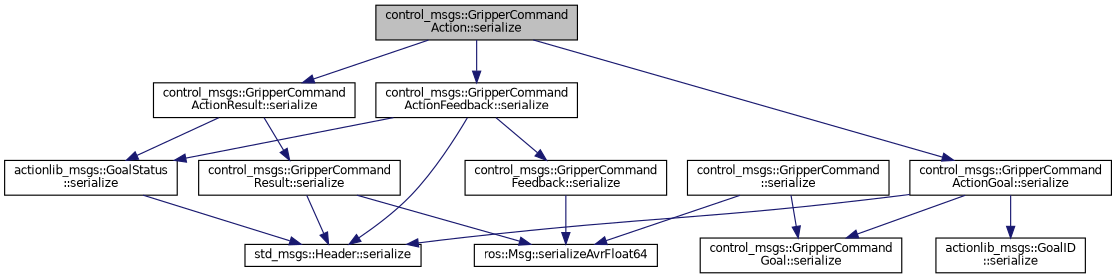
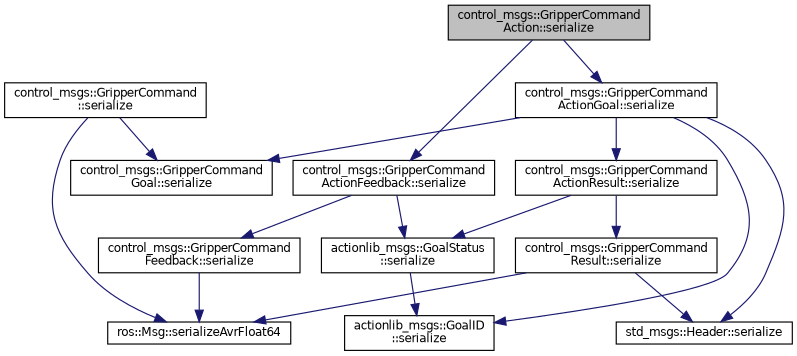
(371, 59) -> (616, 133)
(421, 185) -> none
(216, 218) -> (412, 286)
